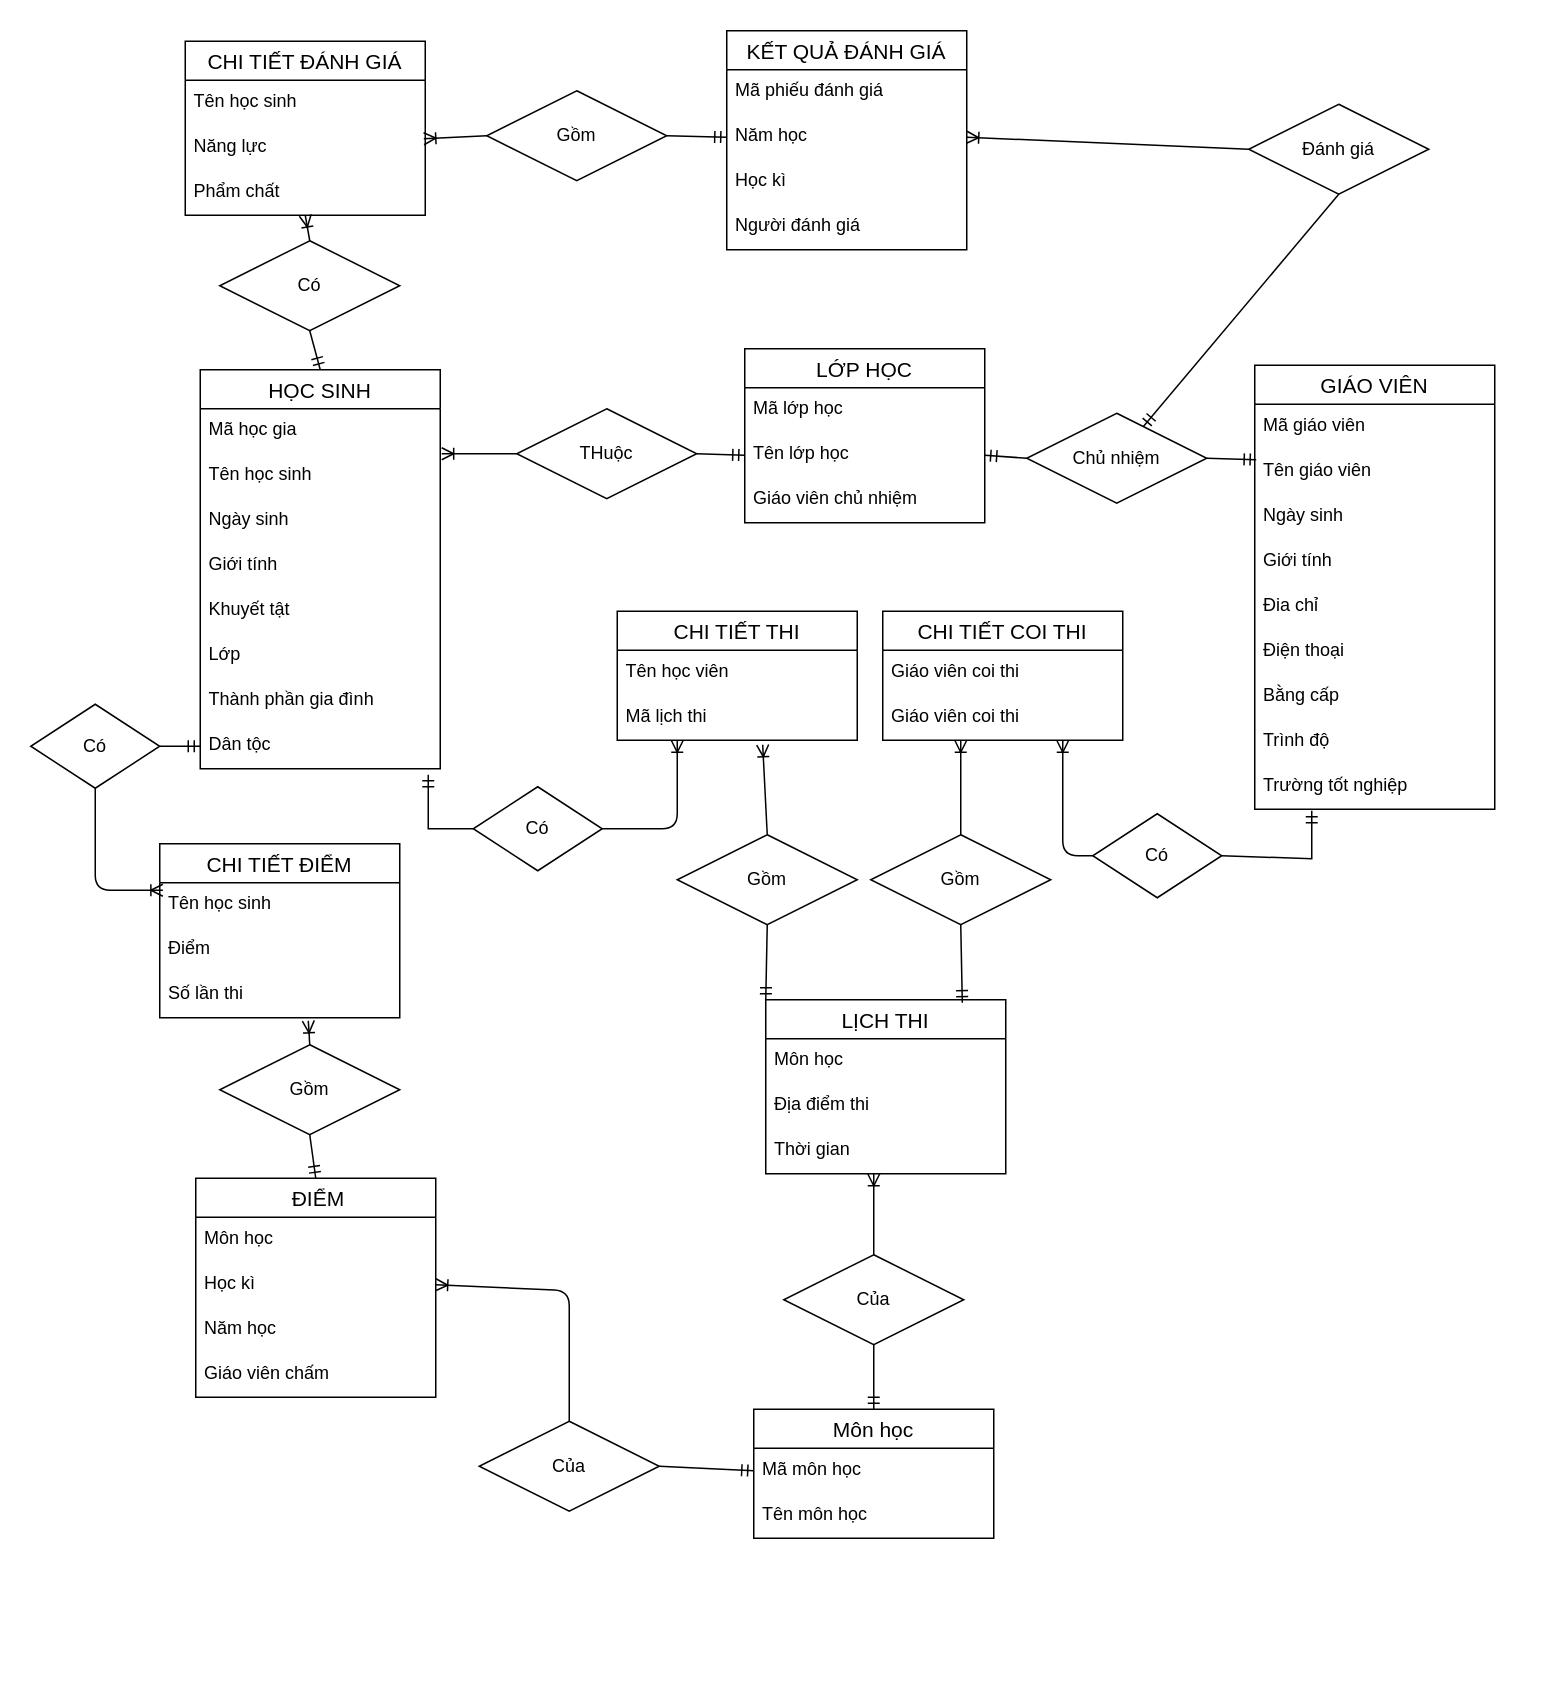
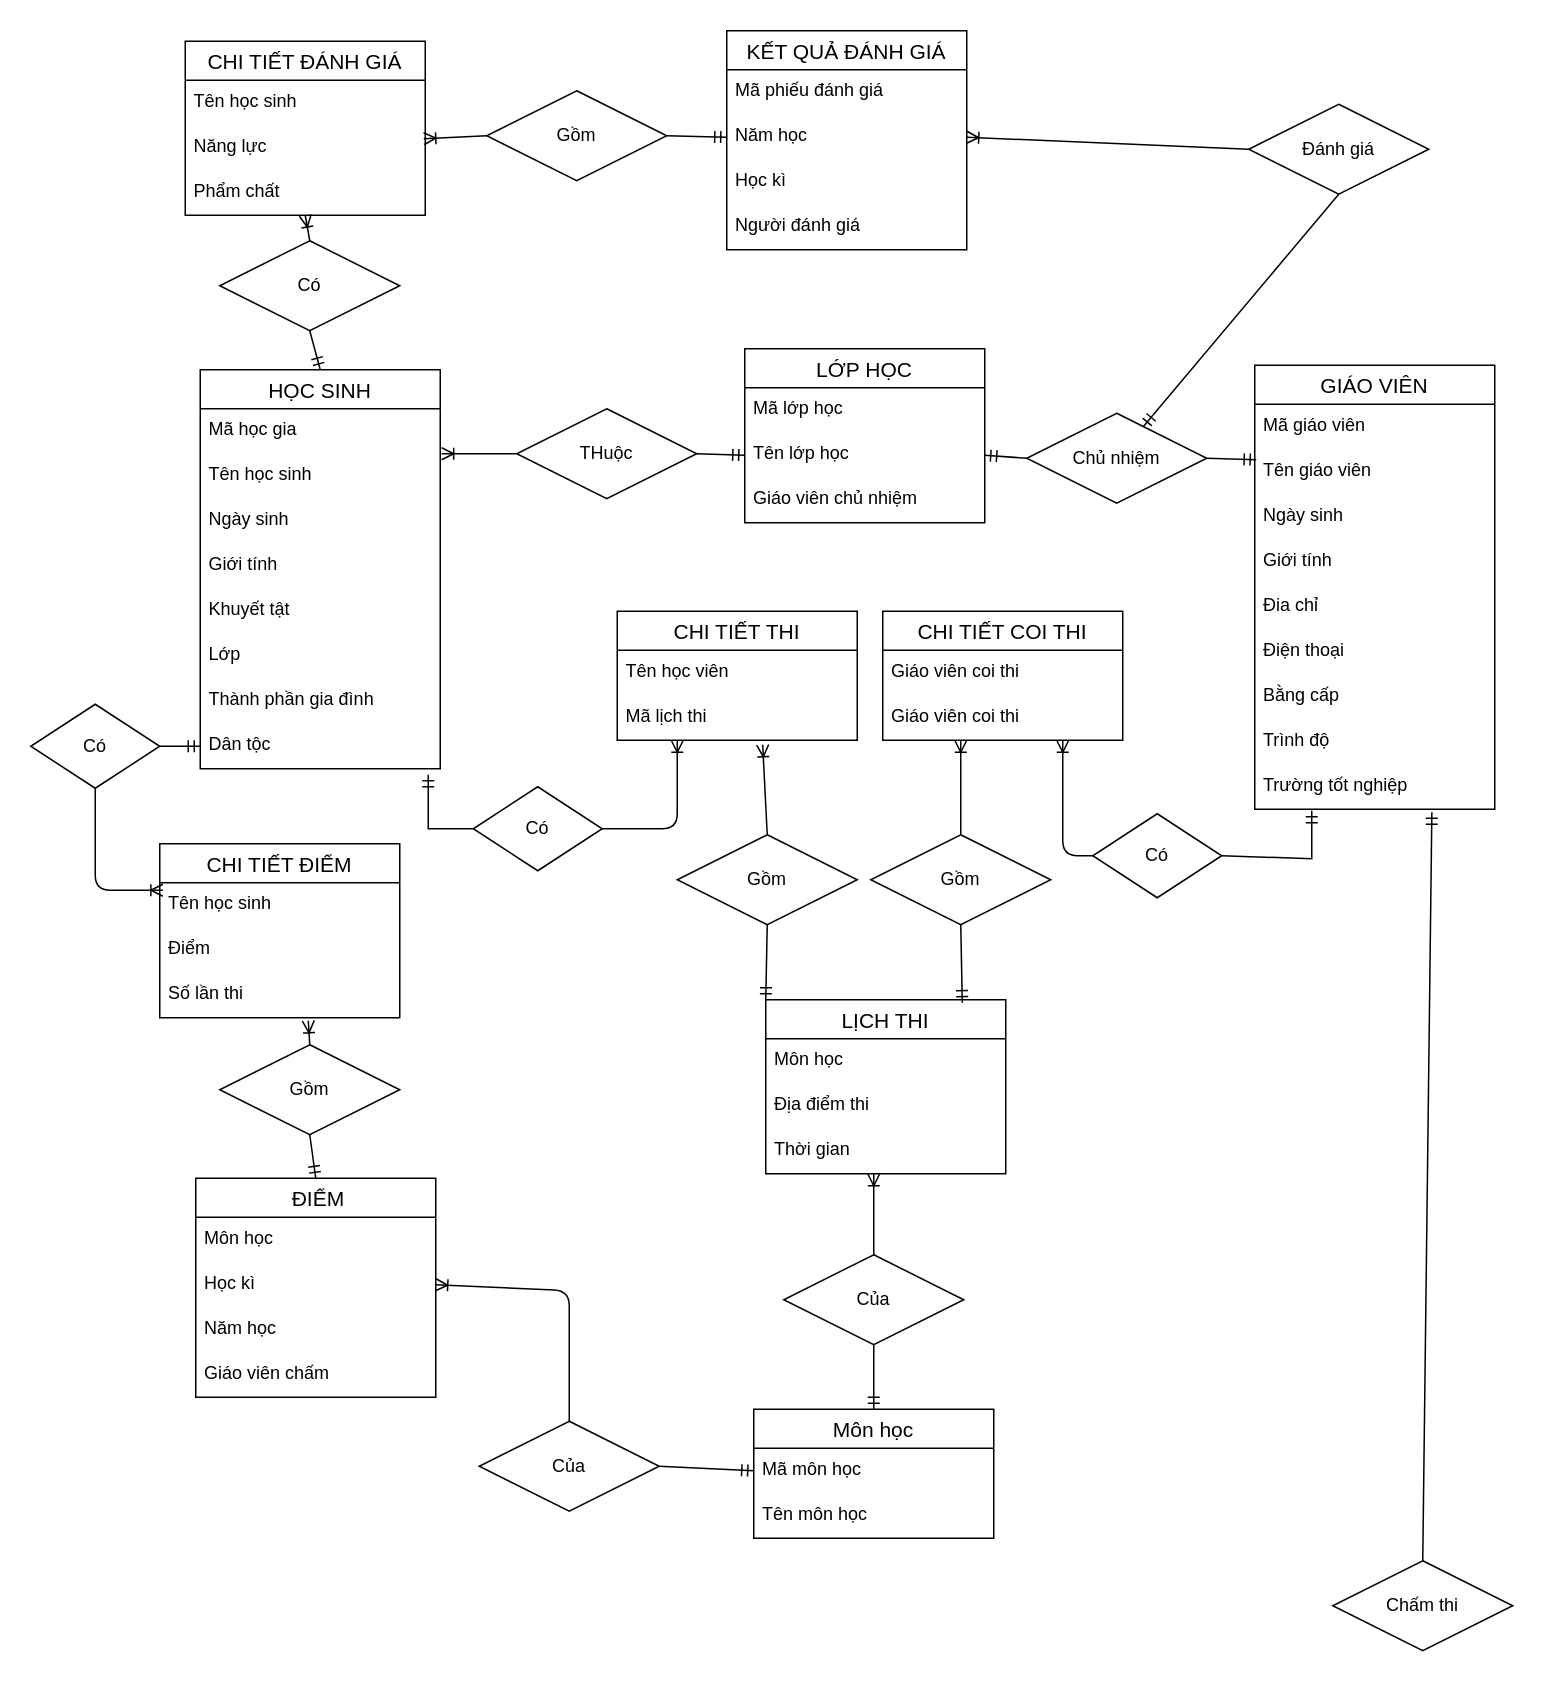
none -> (1427, 1187)
none -> (1423, 1606)
